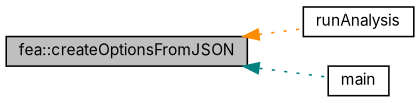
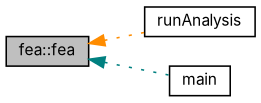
(127, 51) -> (47, 51)
